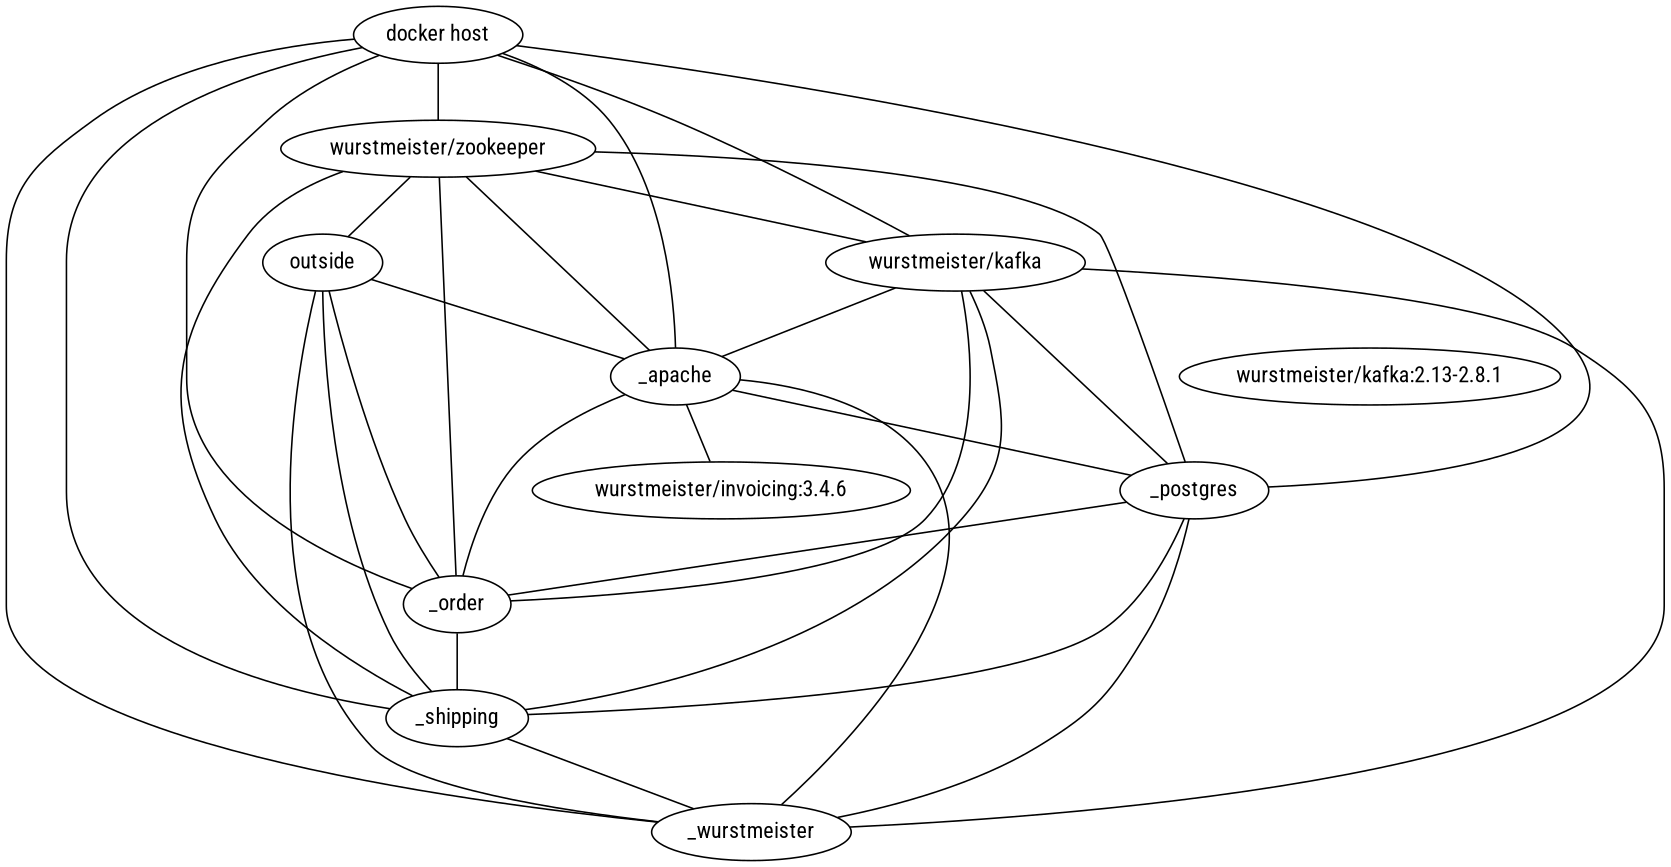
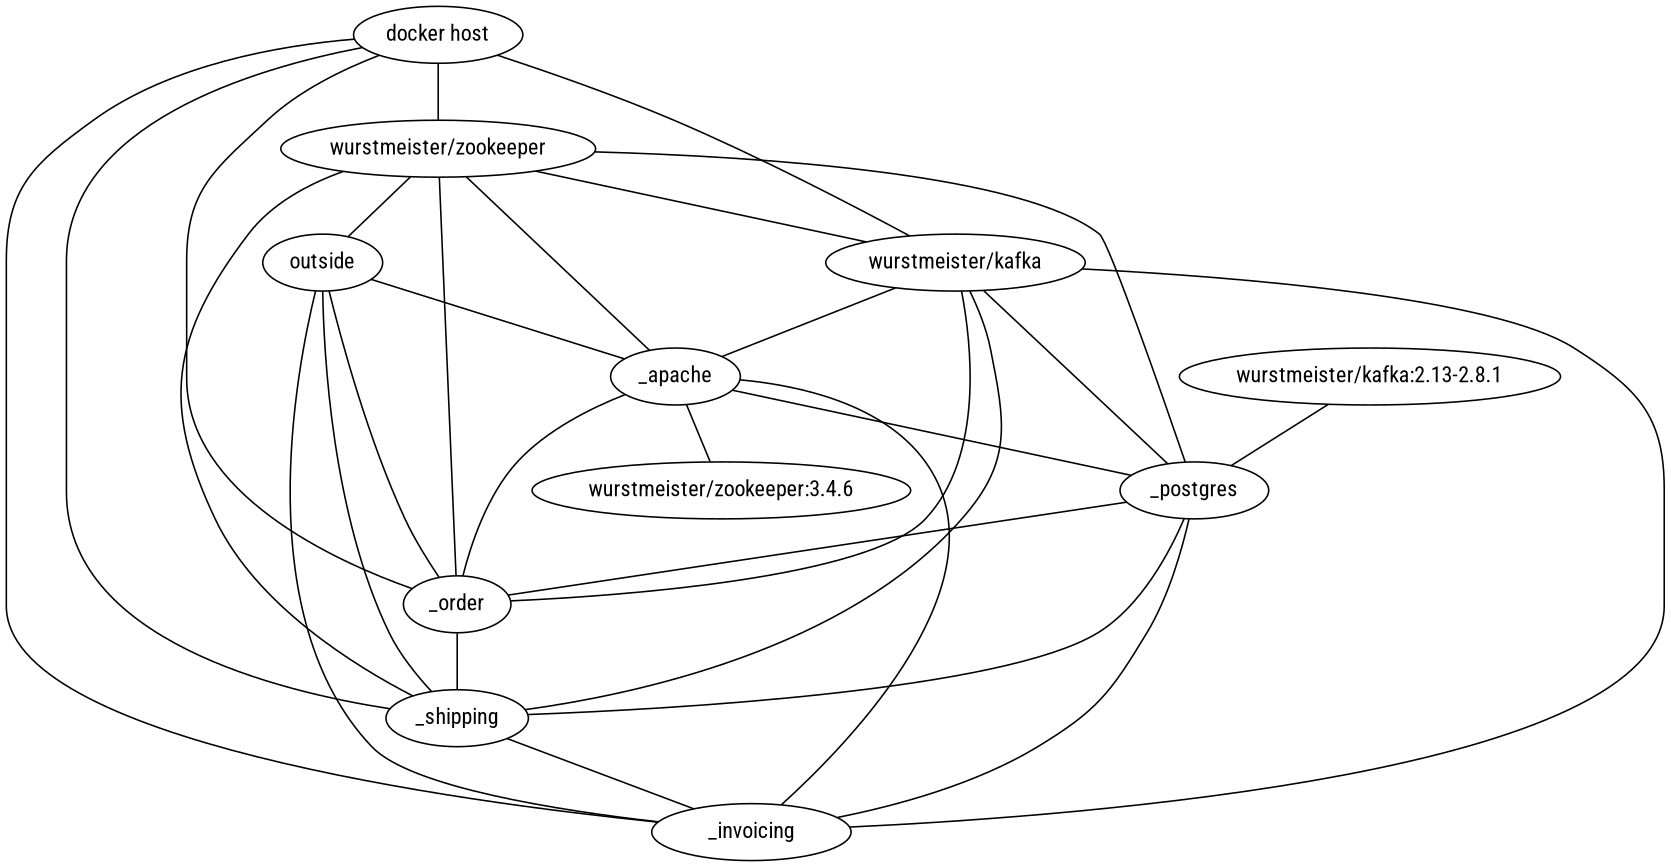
(638, 169) -> none
(1257, 189) -> (1280, 435)
(721, 490) -> (721, 490)
(751, 832) -> (751, 832)
